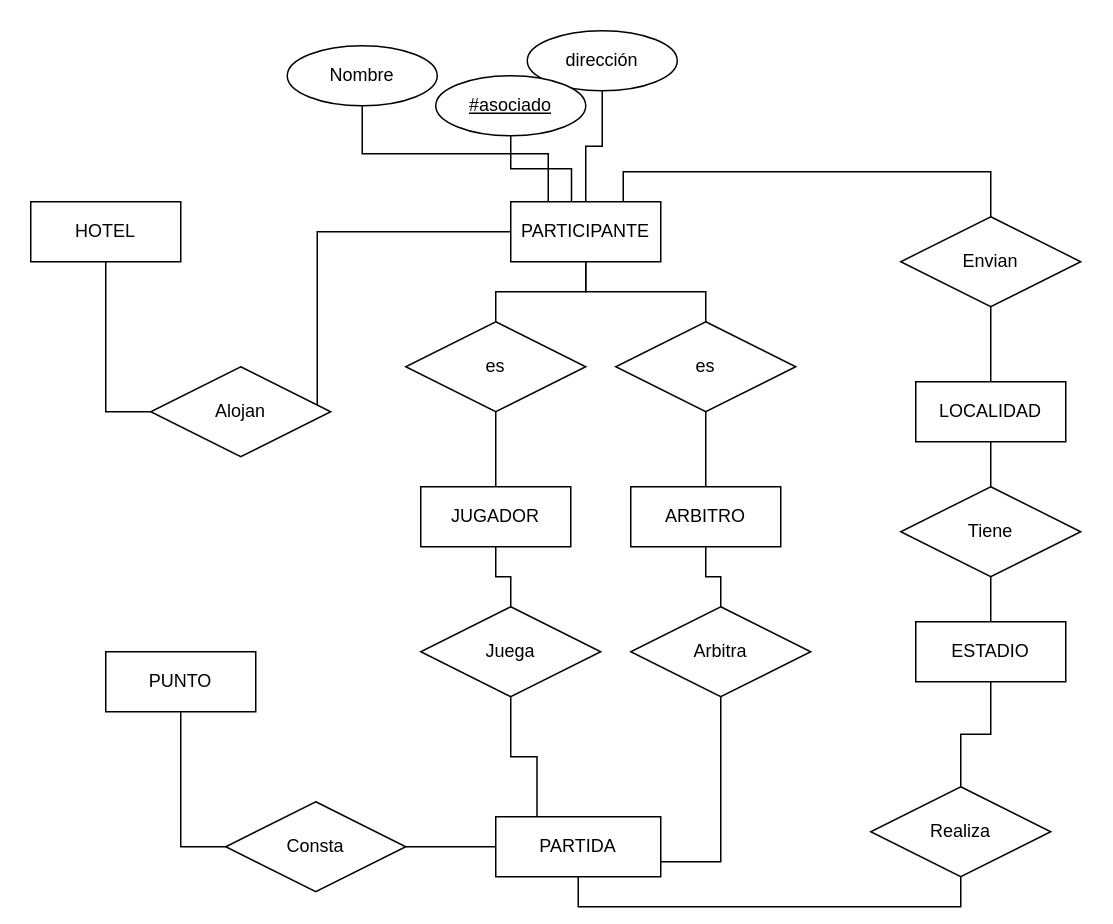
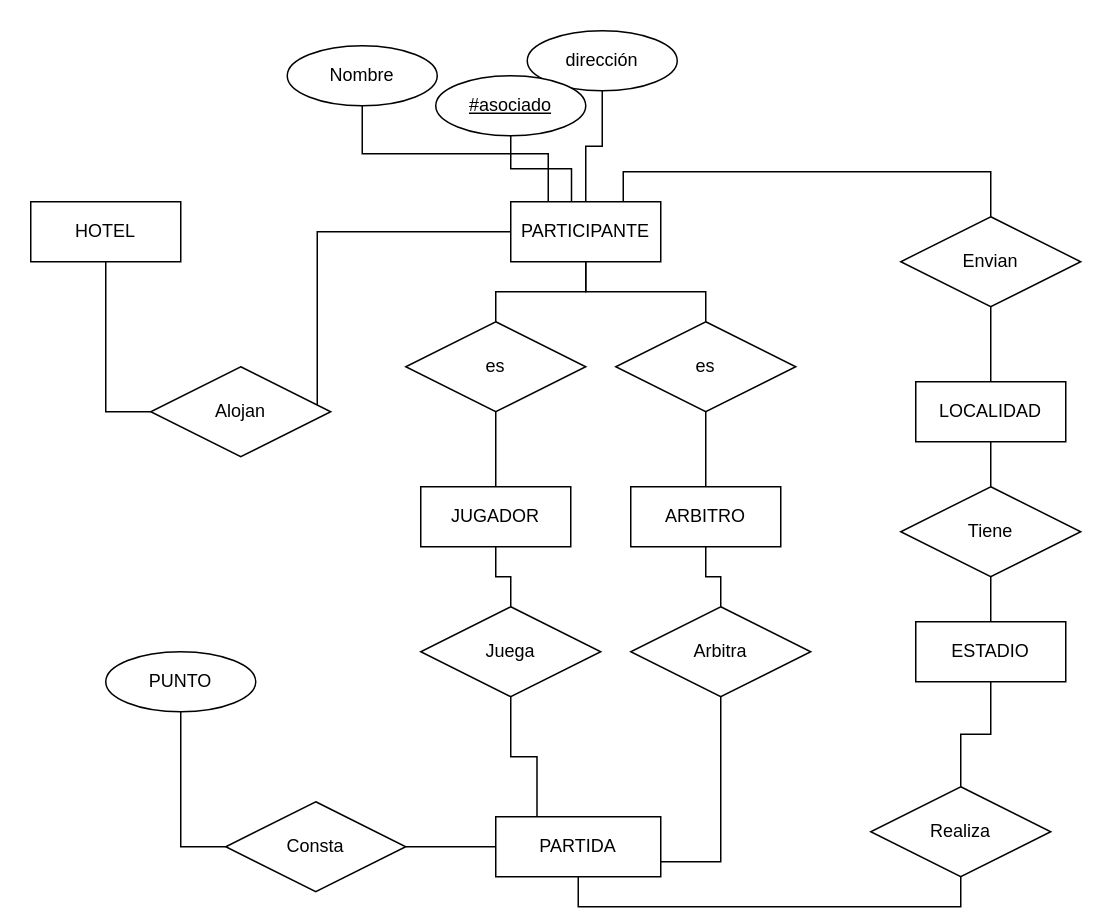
(181, 682) -> (181, 682)
